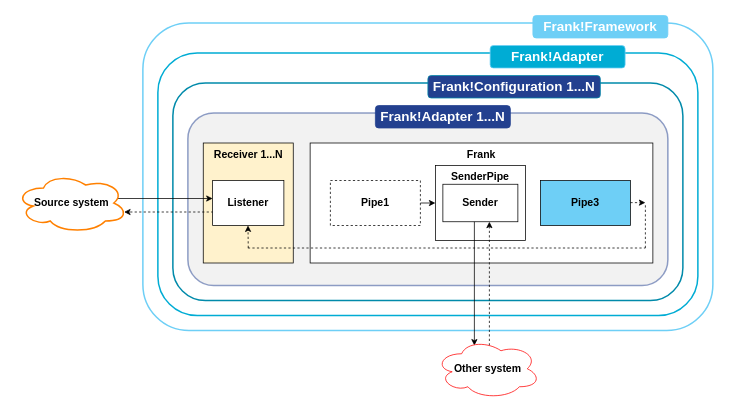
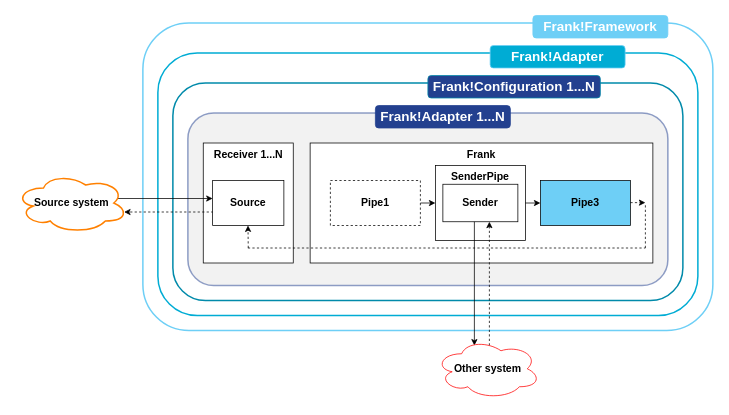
(249, 154) -> (249, 154)
(248, 203) -> (248, 203)
none -> (534, 203)
